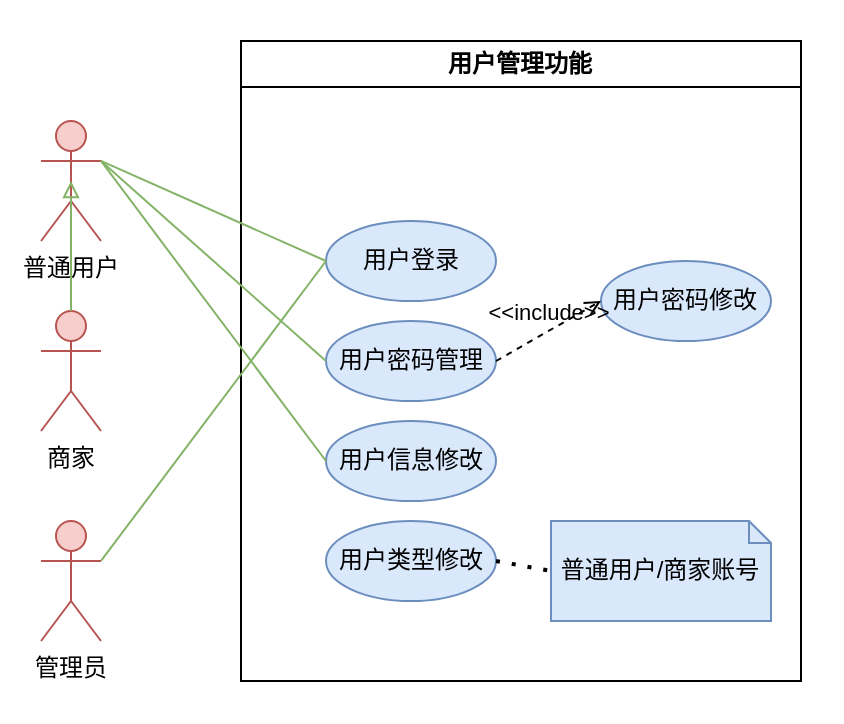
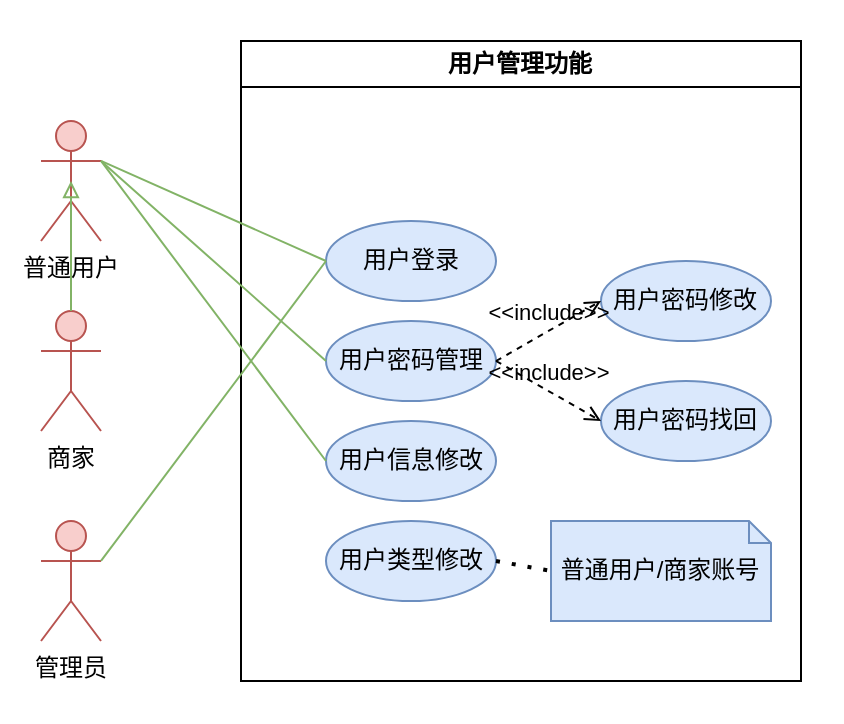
none -> (548, 391)
none -> (686, 421)
